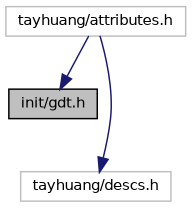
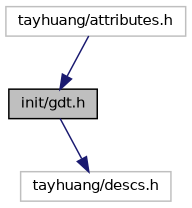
(111, 97) -> (71, 139)
